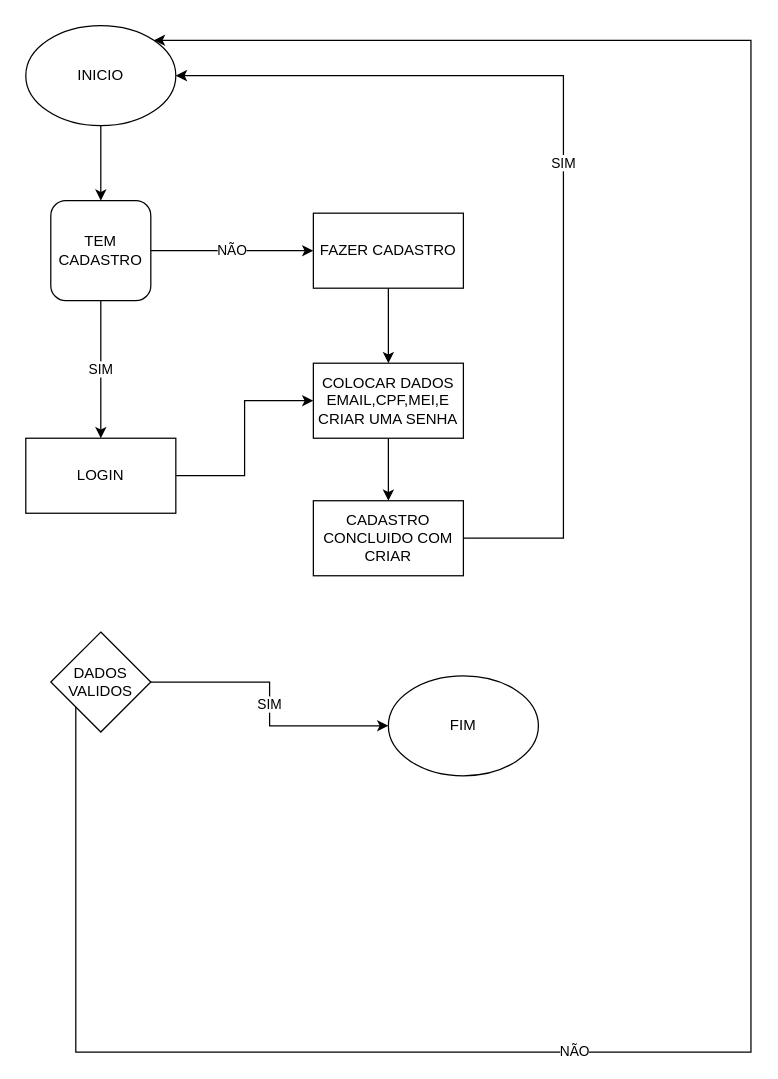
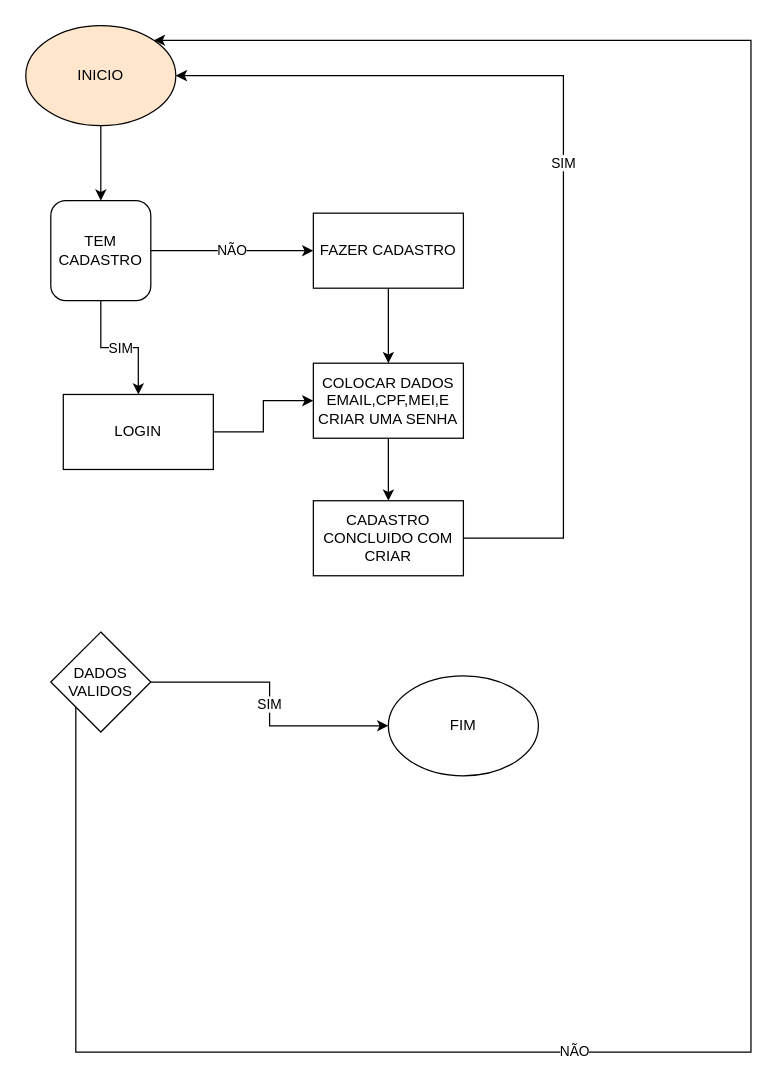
(101, 76) -> (101, 76)
(101, 476) -> (138, 432)
